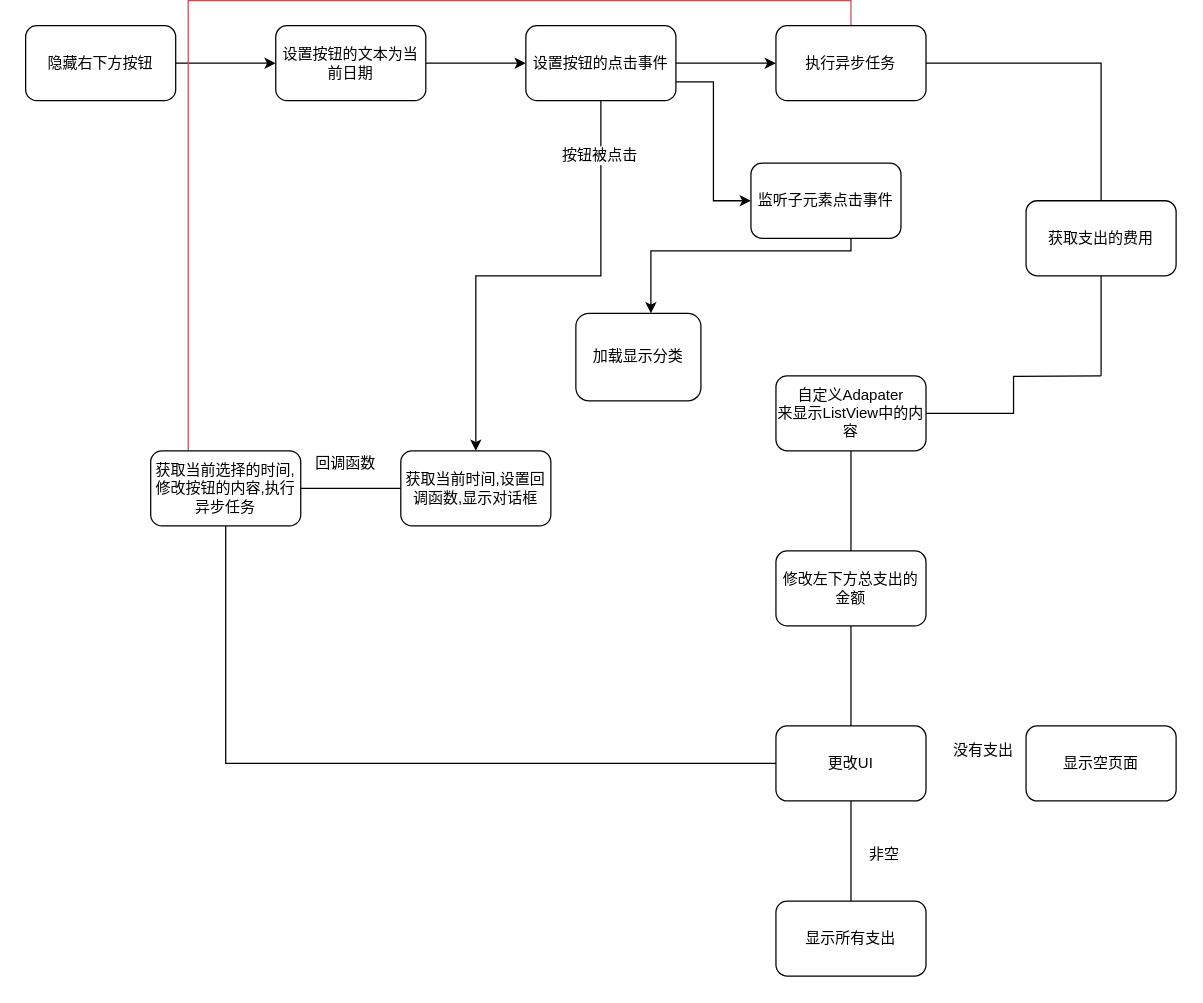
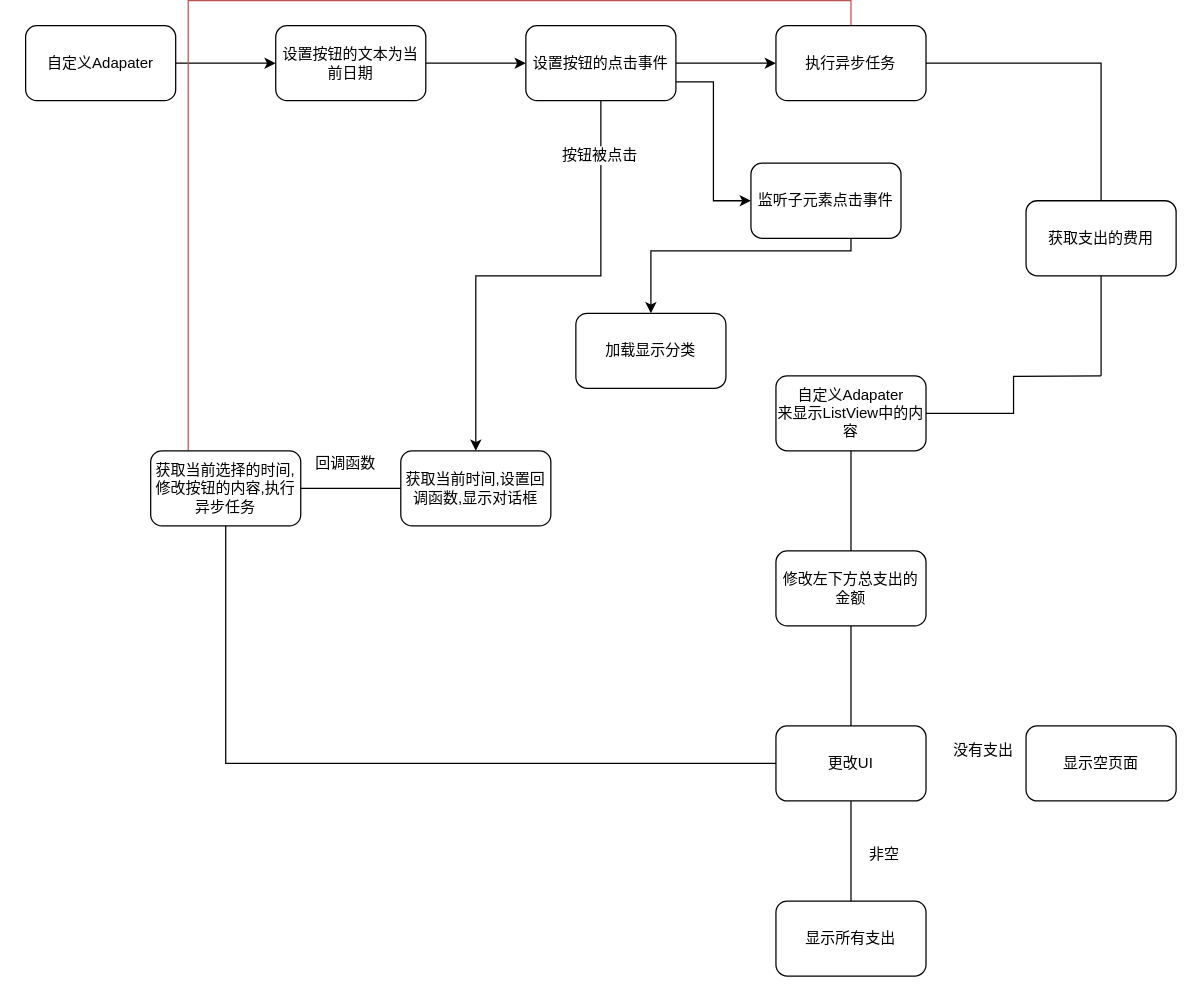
(101, 63) -> (101, 63)
(638, 357) -> (651, 351)
